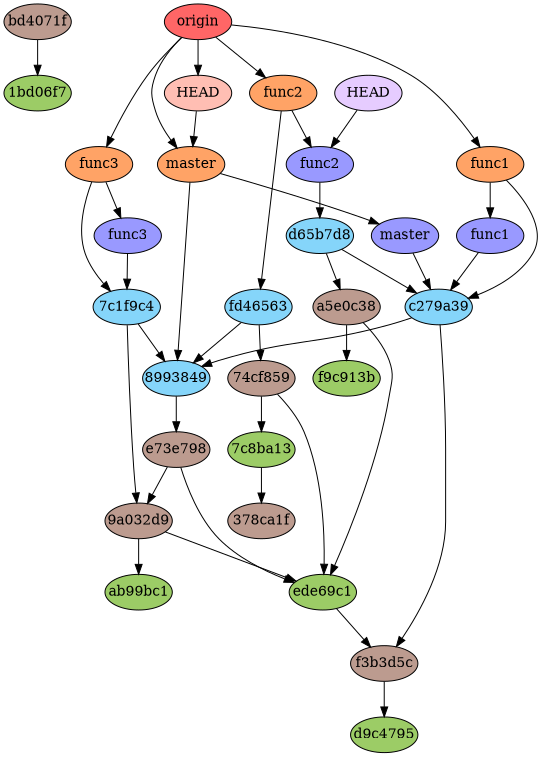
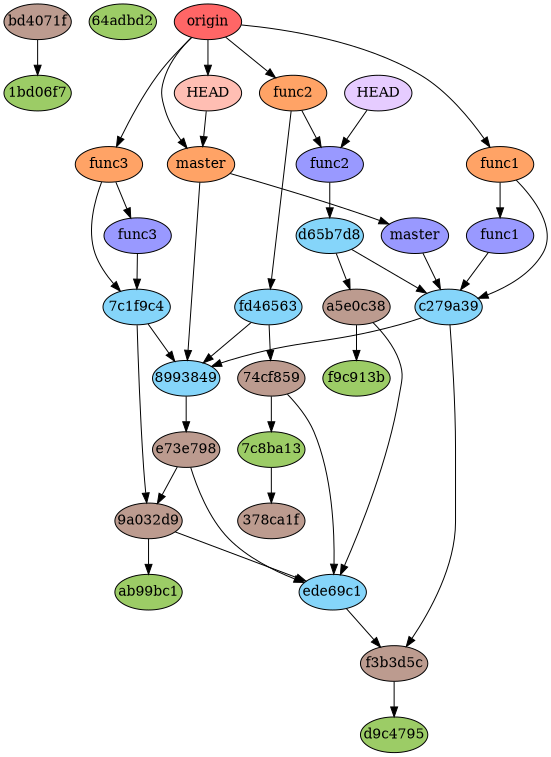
none -> (123, 22)
(323, 592) -> (333, 592)
